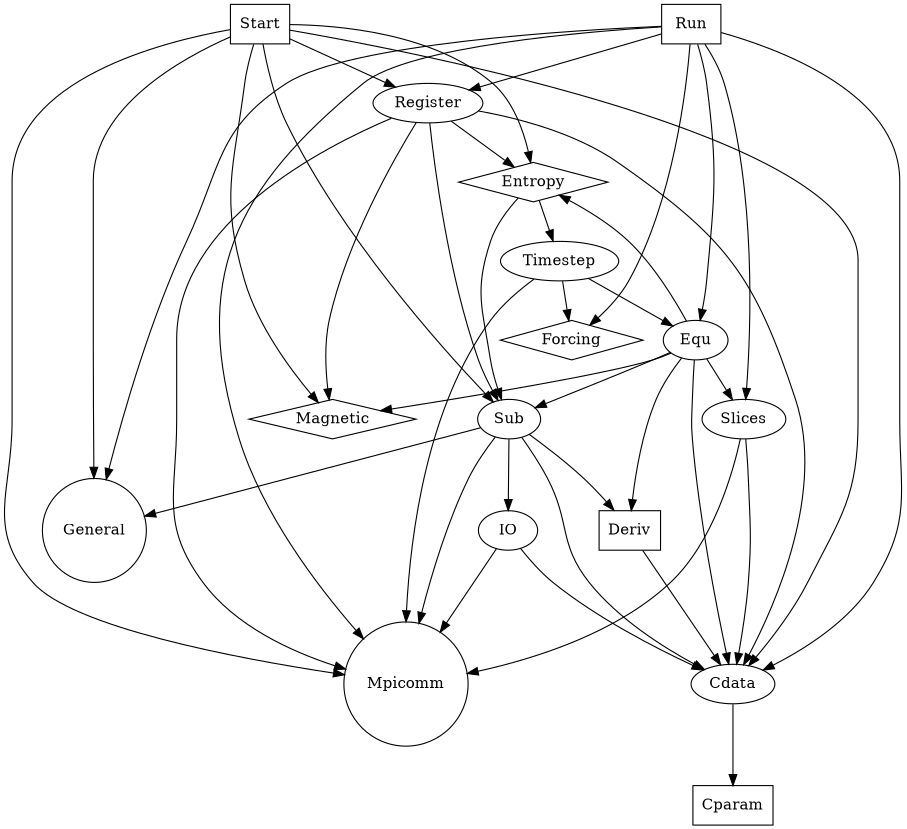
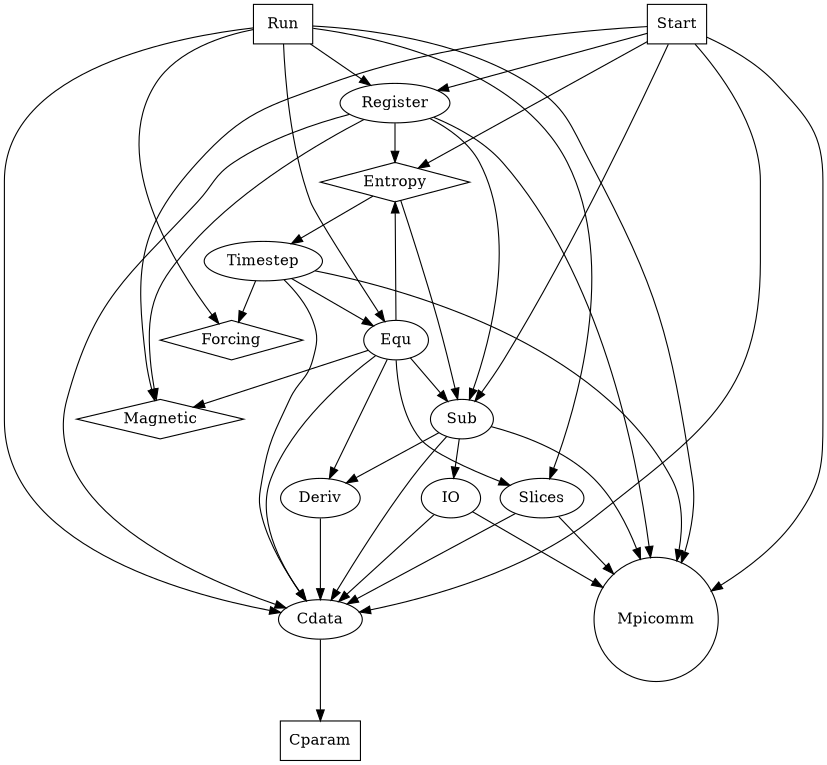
none -> (275, 431)
(94, 530) -> none
(630, 530) -> (320, 498)
